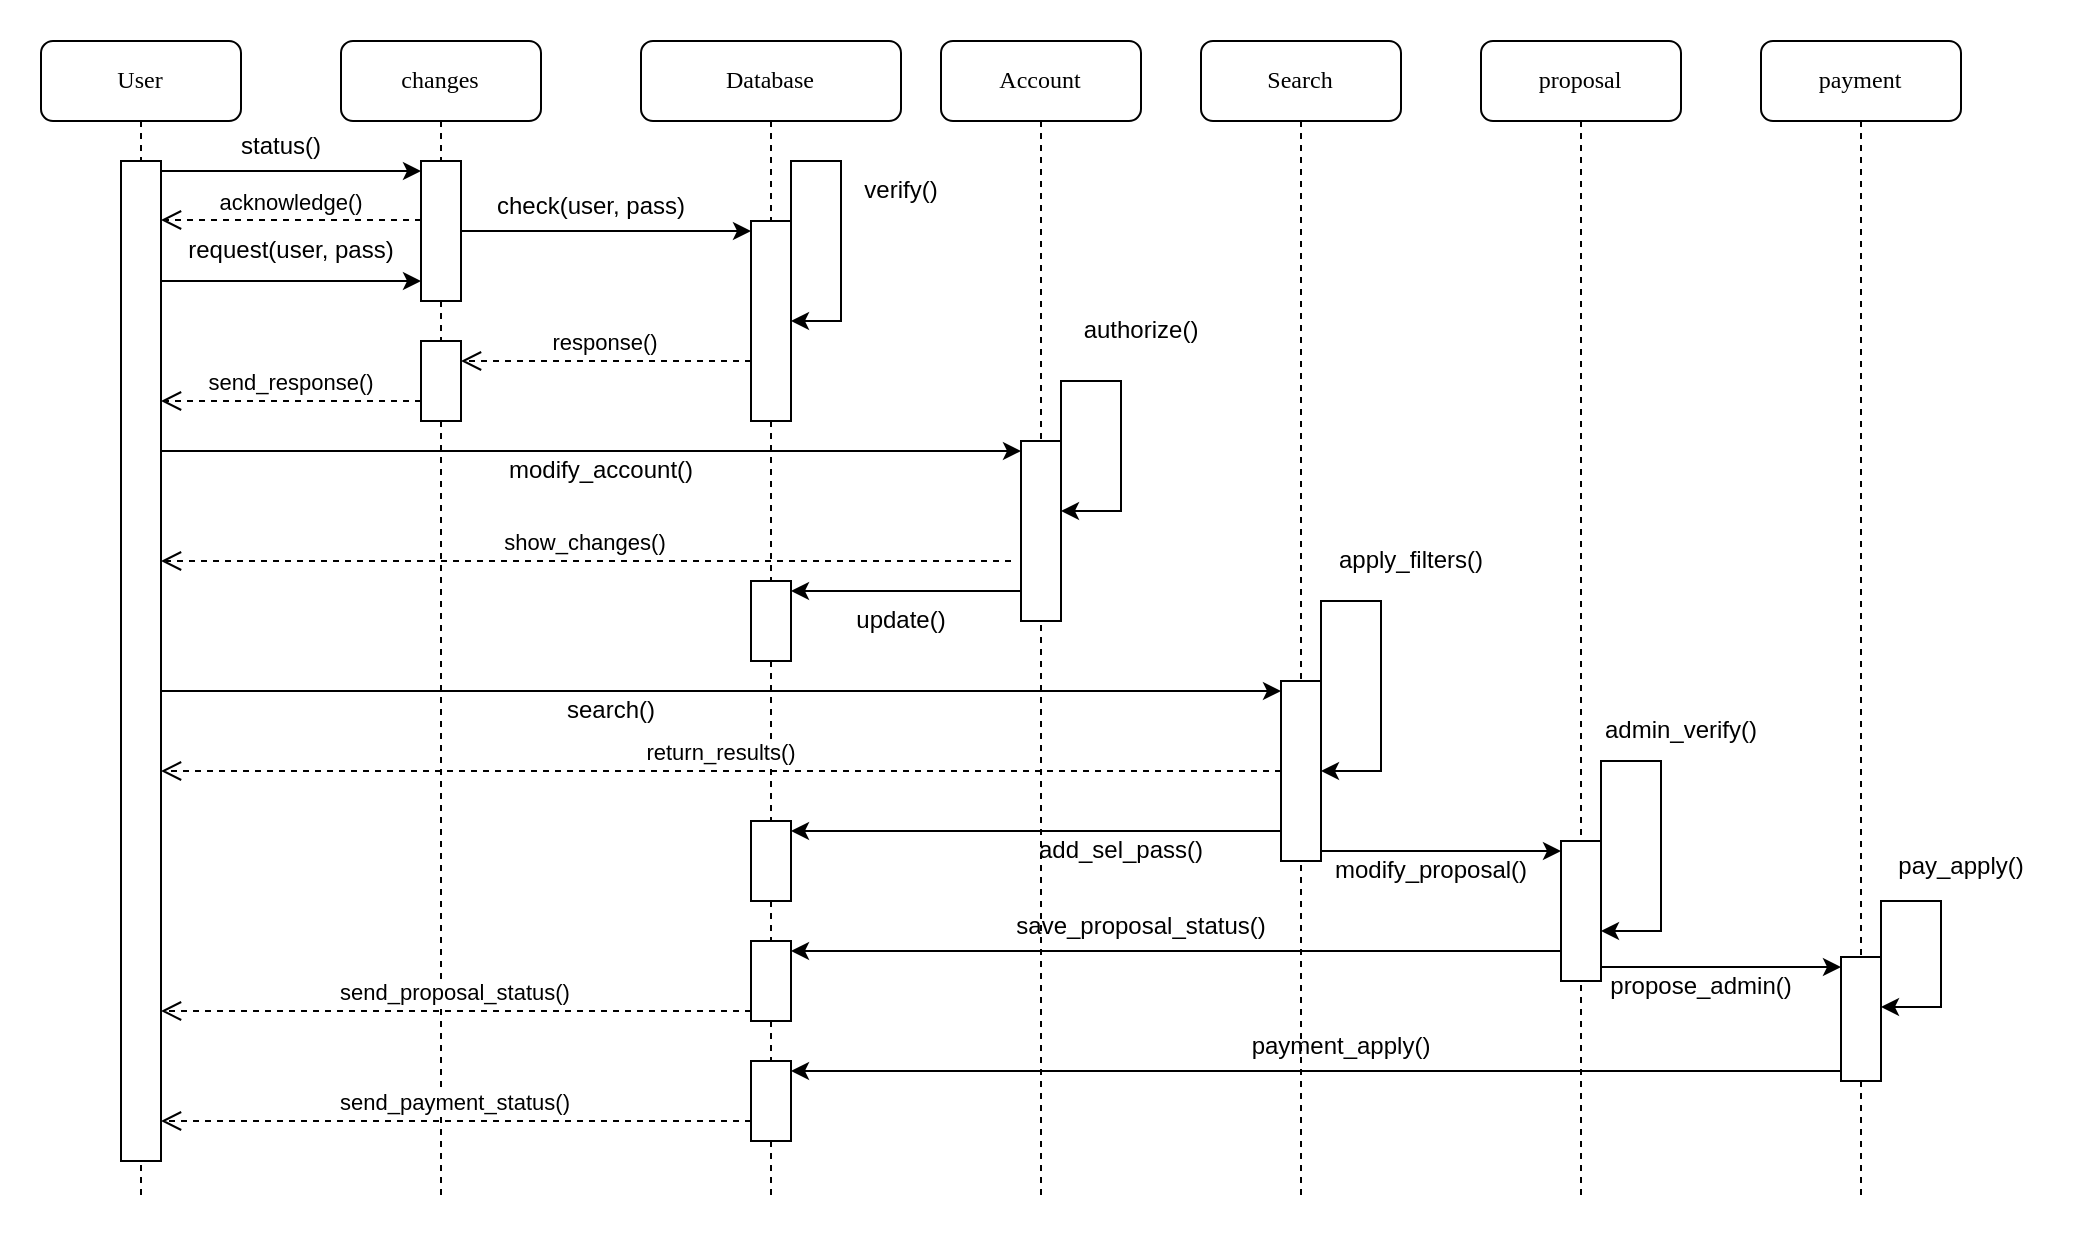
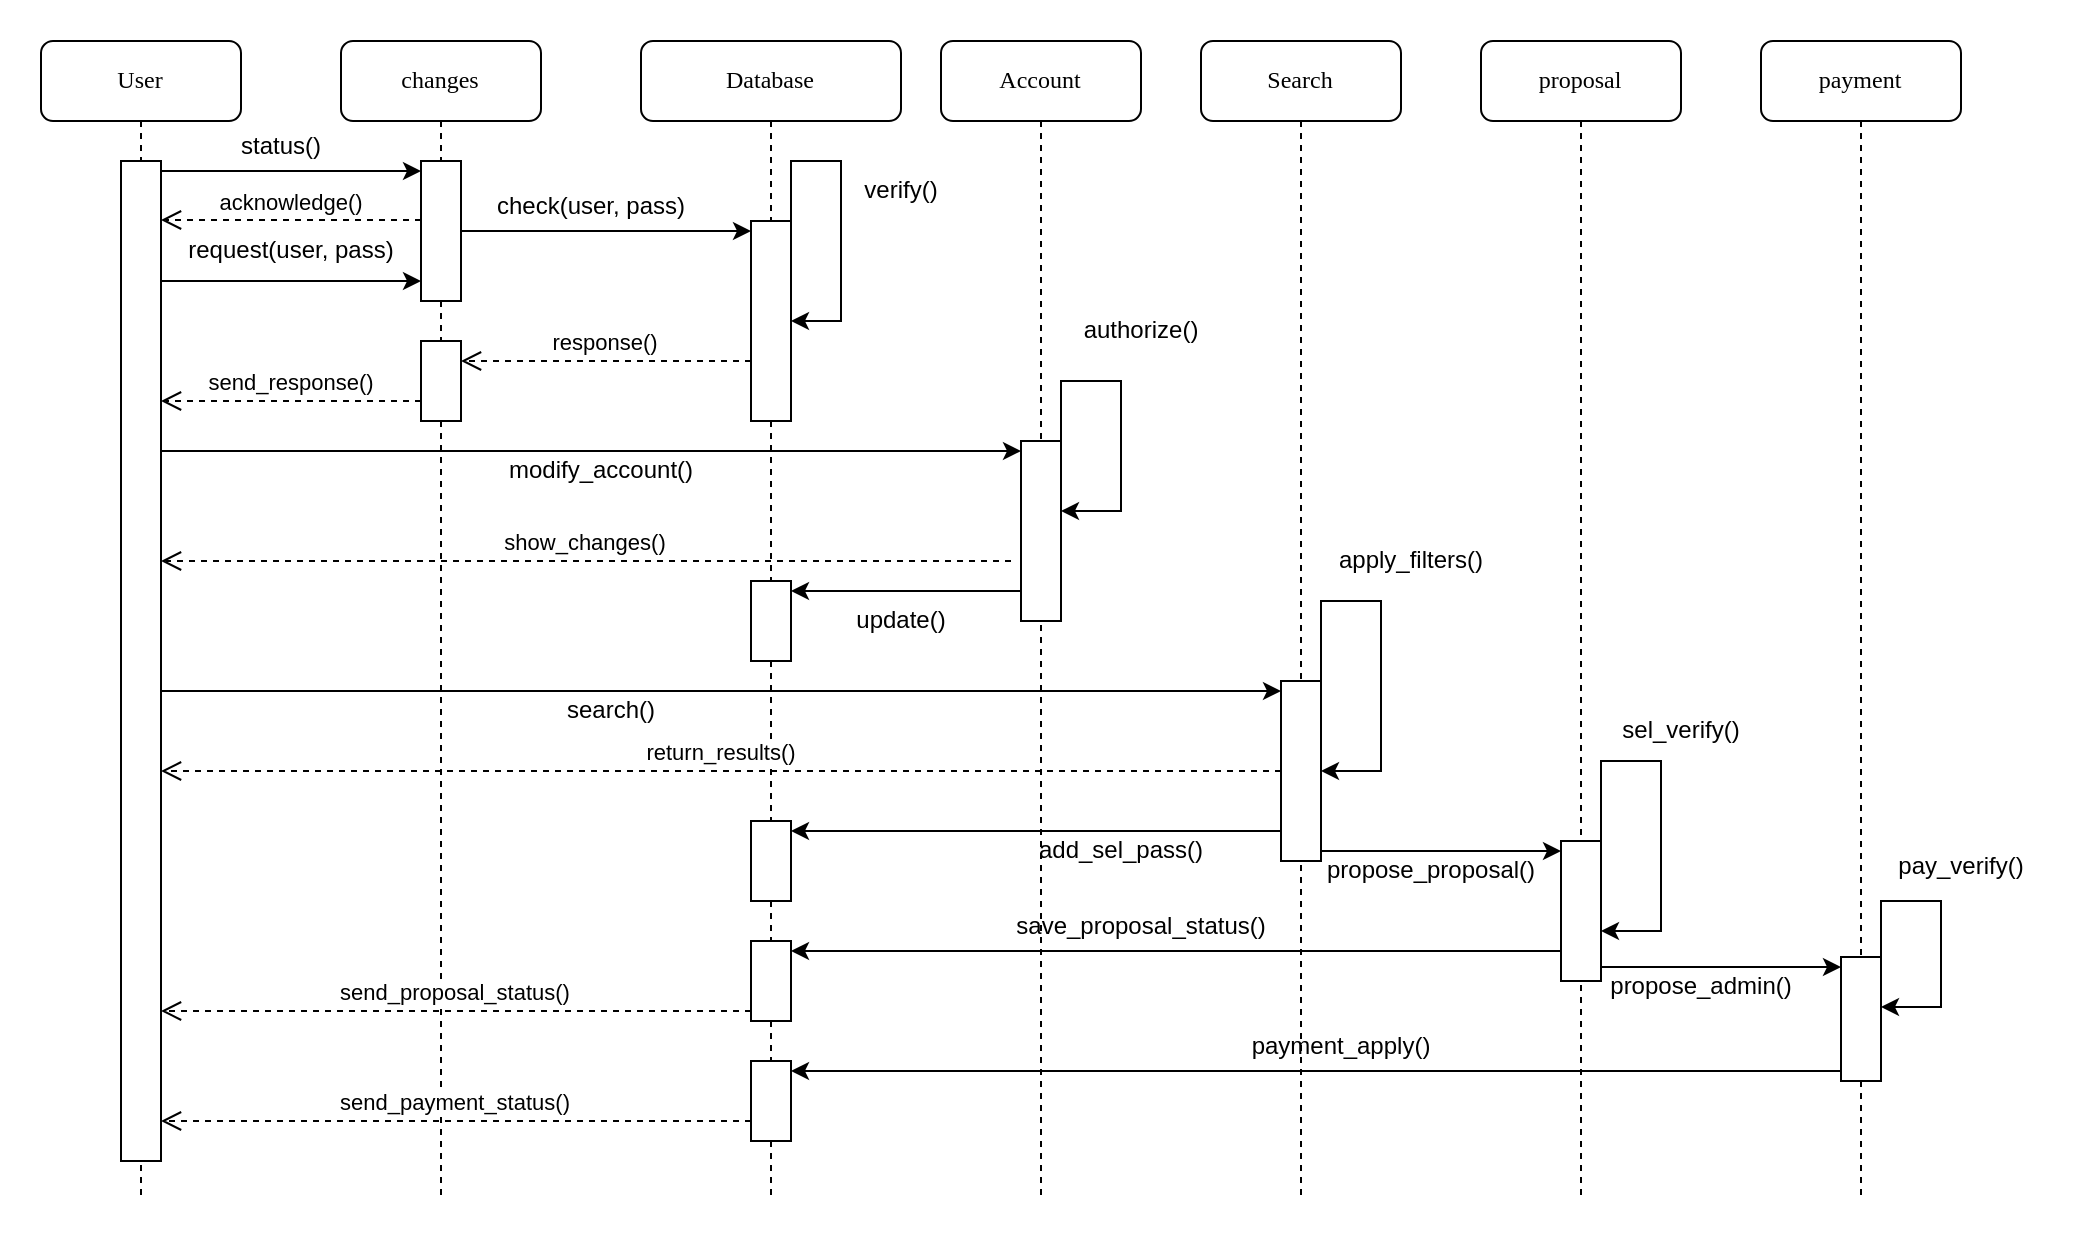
(1682, 731) -> (1682, 731)
(1962, 867) -> (1962, 867)
(1432, 871) -> (1432, 871)
